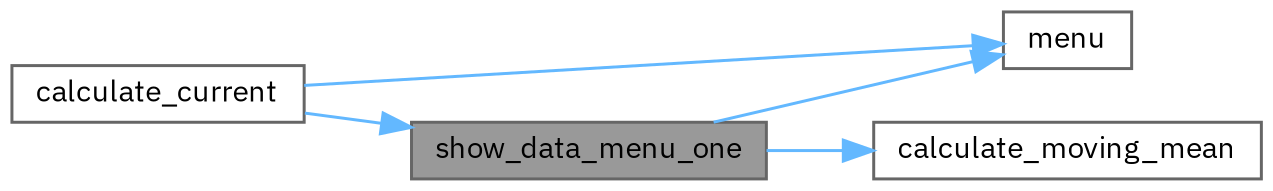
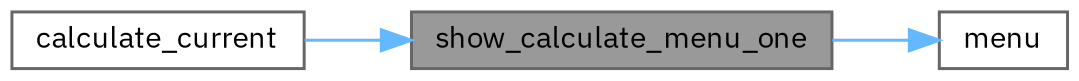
(639, 66) -> none
(589, 151) -> (622, 40)
(1068, 151) -> none
